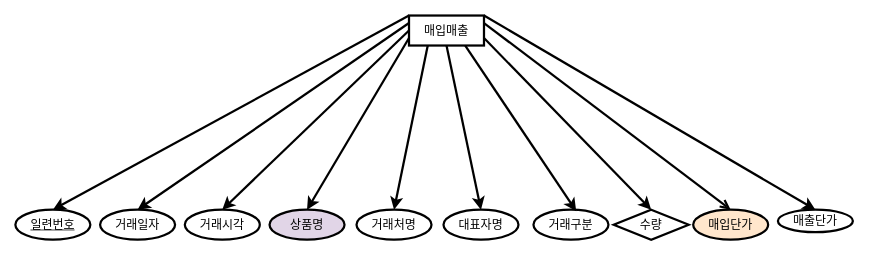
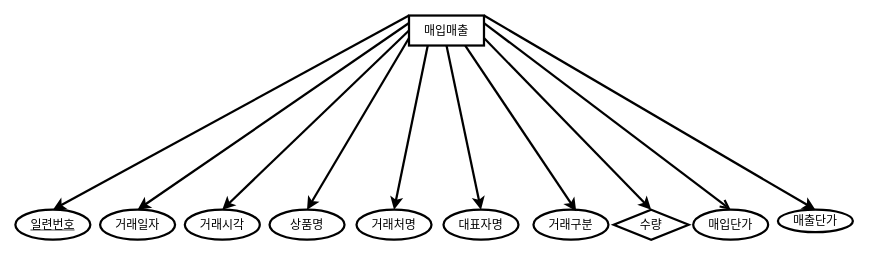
(307, 225) -> (307, 225)
(731, 225) -> (731, 225)
